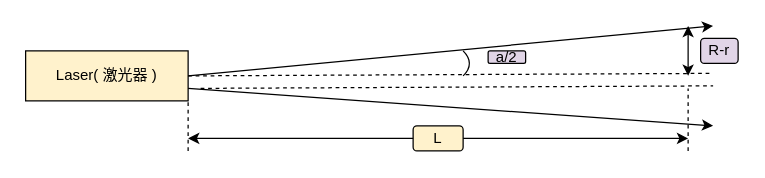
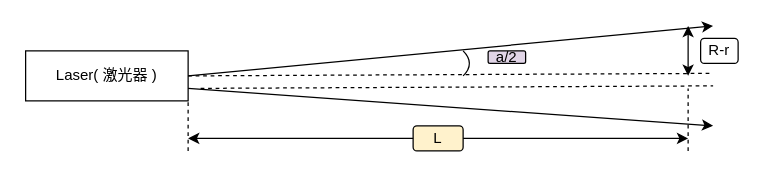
(719, 51) -> (719, 51)
(107, 76) -> (107, 76)
